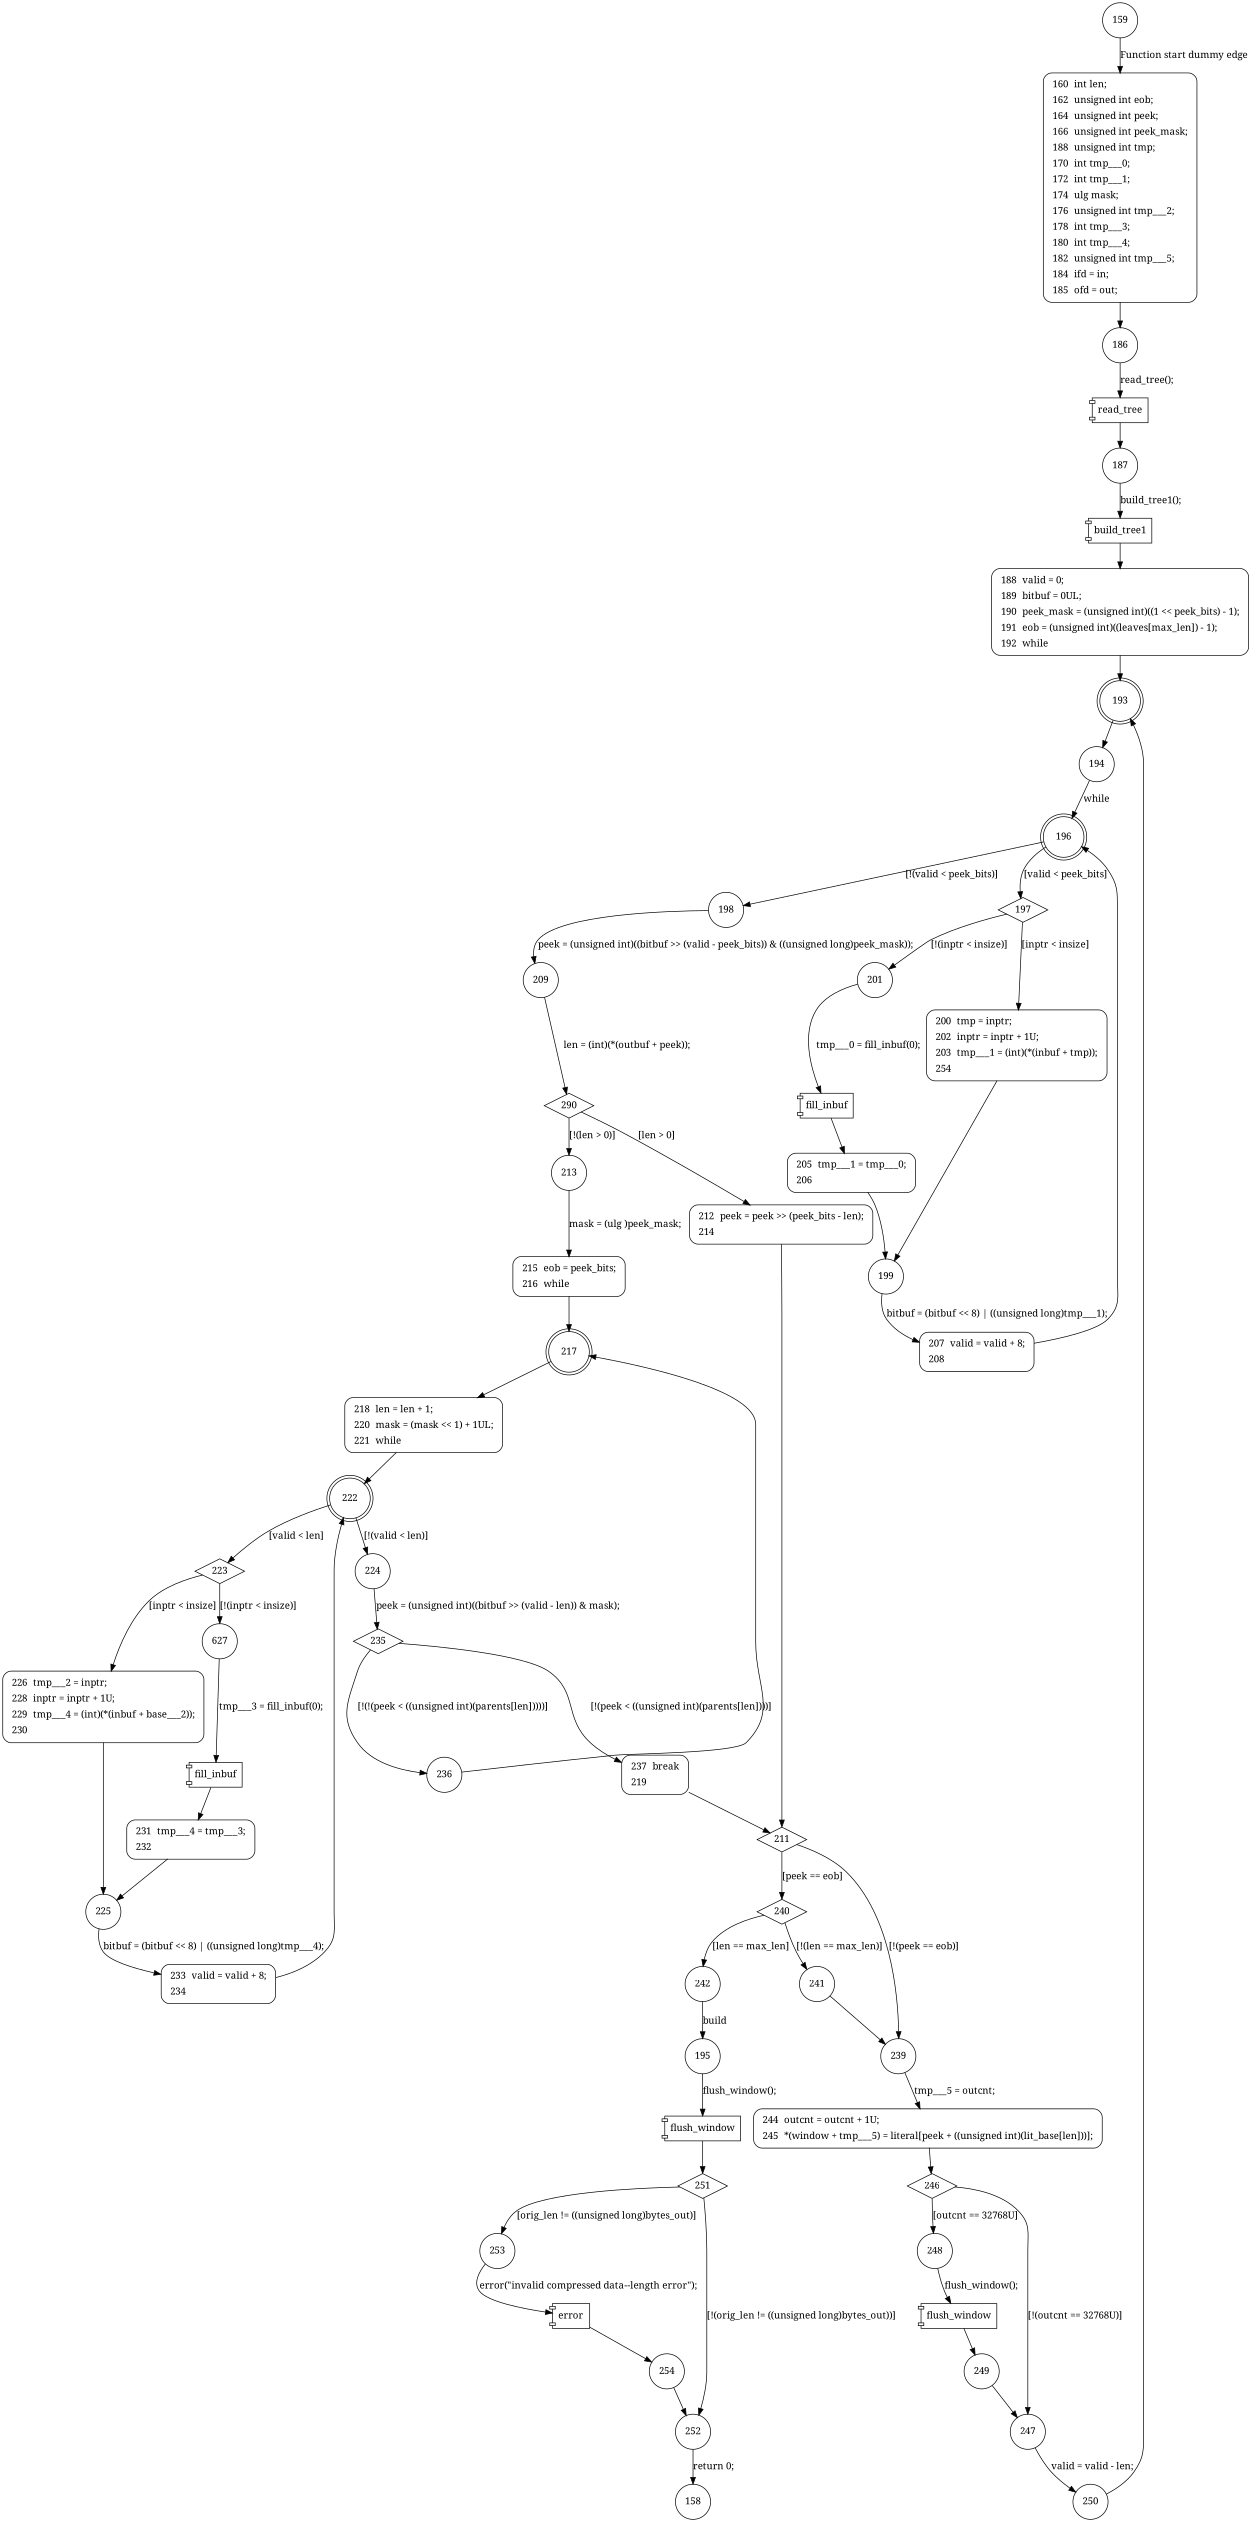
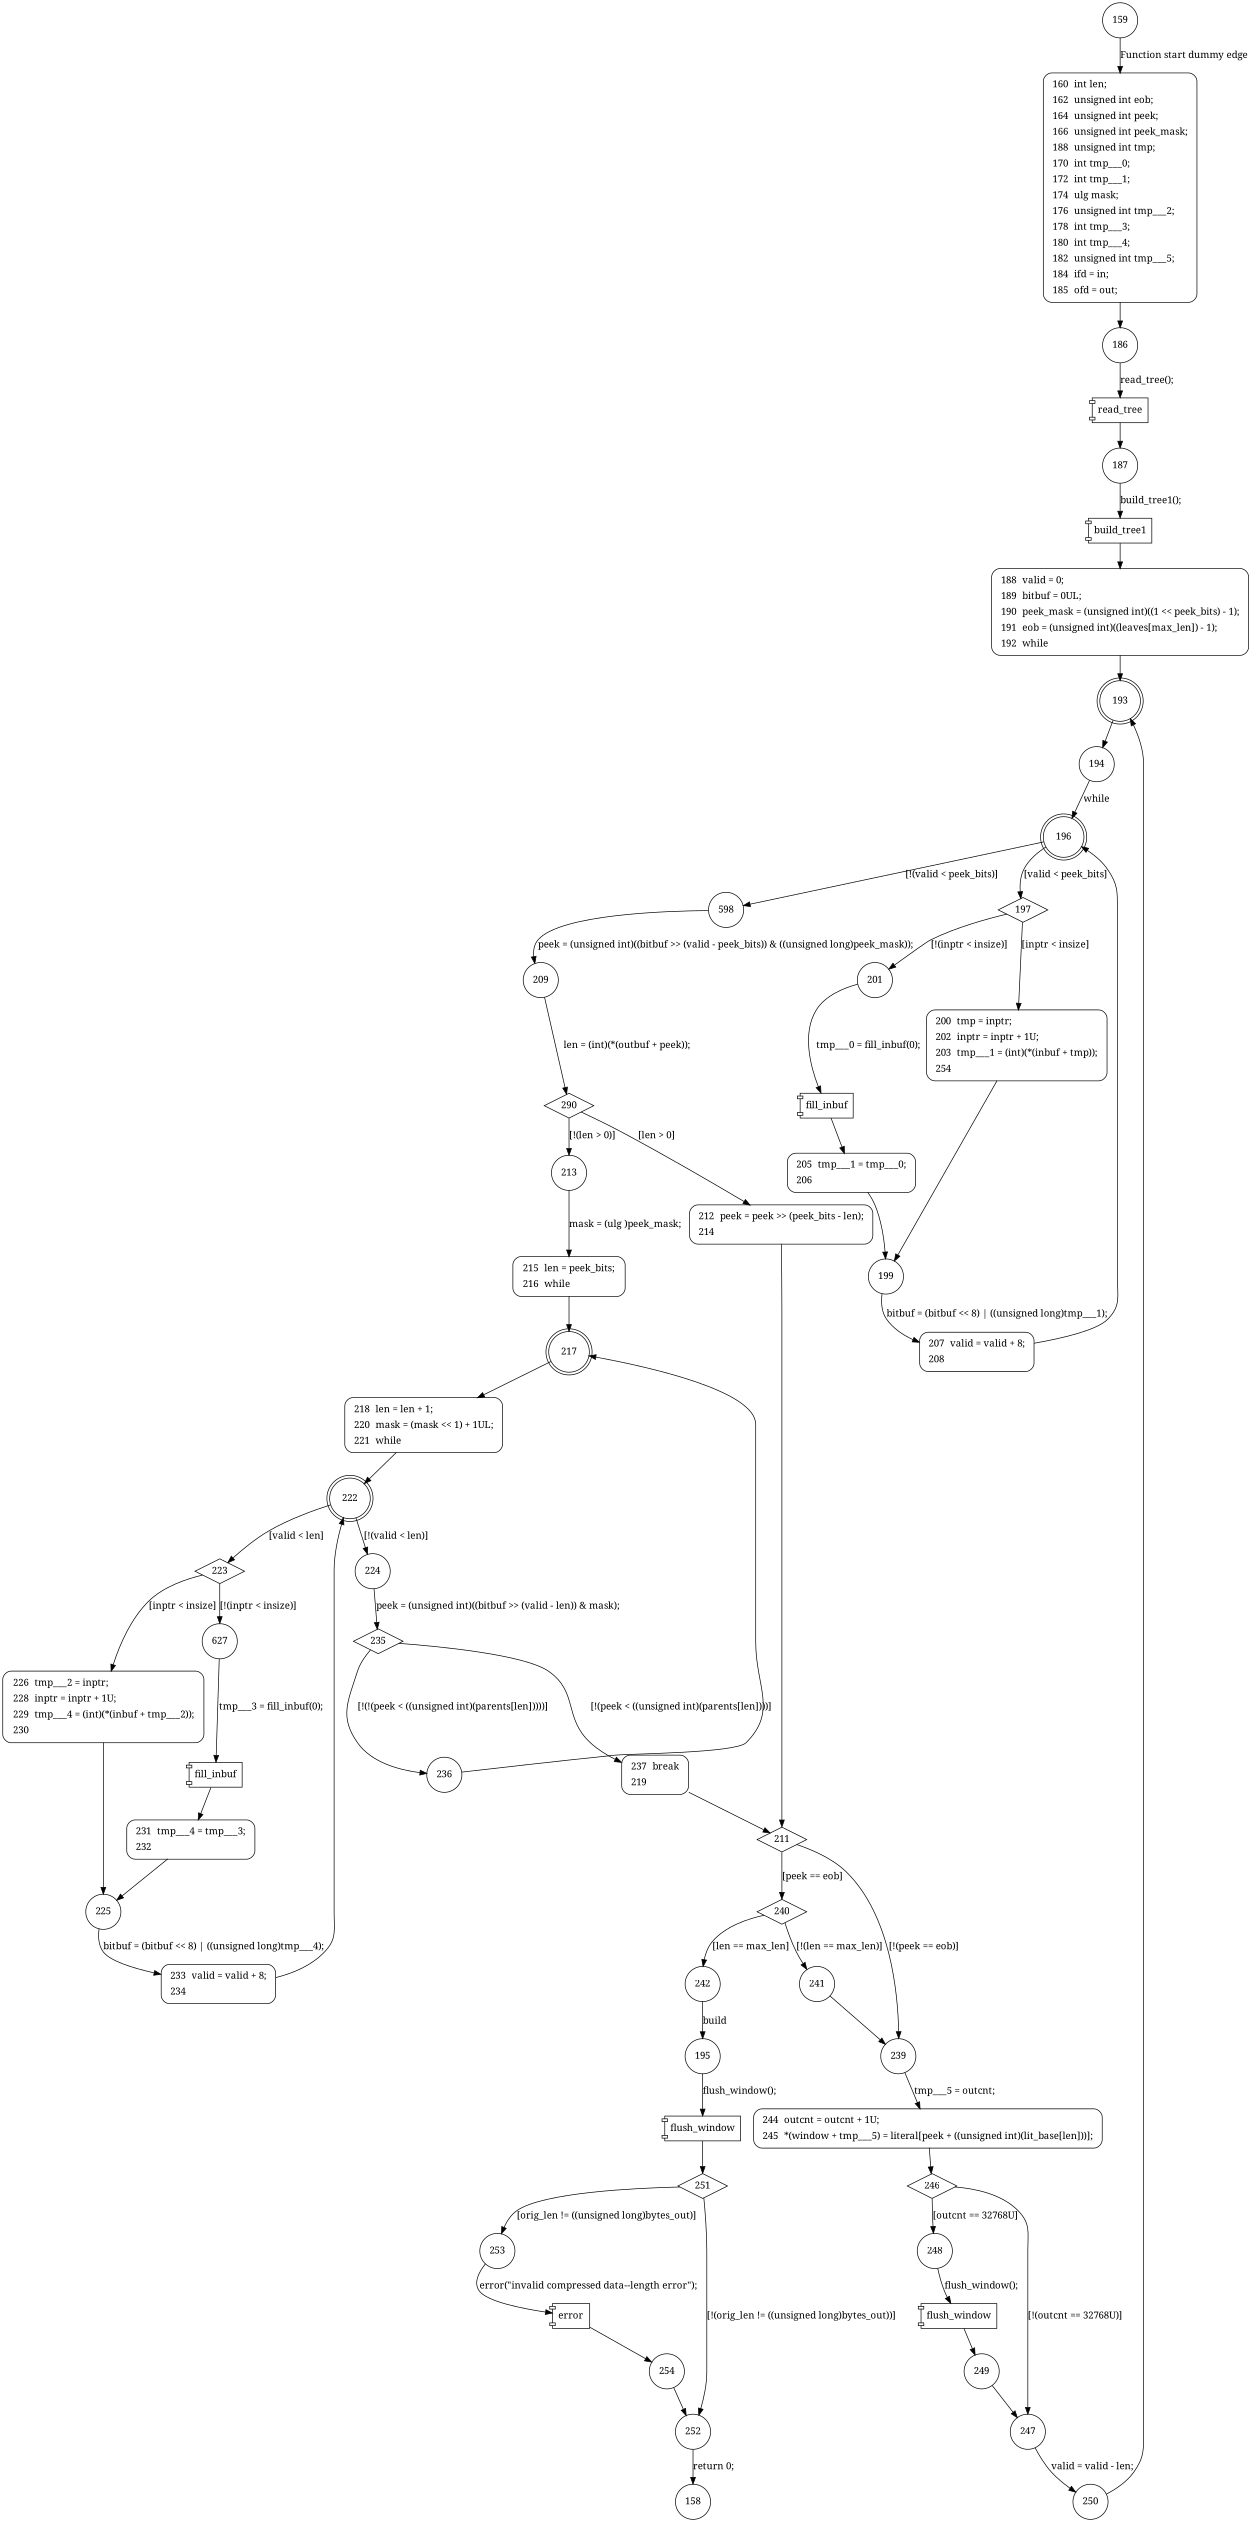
(726, 910) -> (726, 910)
(580, 1268) -> (580, 1268)
(114, 1715) -> (114, 1715)
